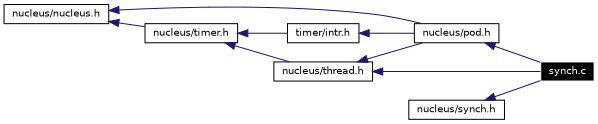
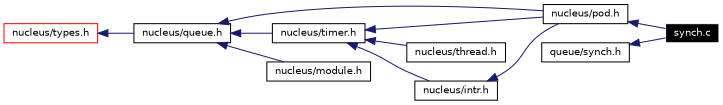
(56, 14) -> (182, 33)
none -> (51, 33)
(323, 33) -> (456, 91)
(395, 51) -> (459, 23)
none -> (319, 71)
(462, 71) -> none
(457, 110) -> (586, 52)
